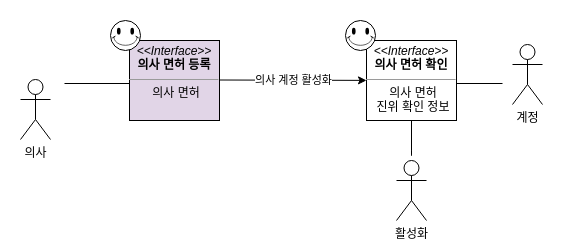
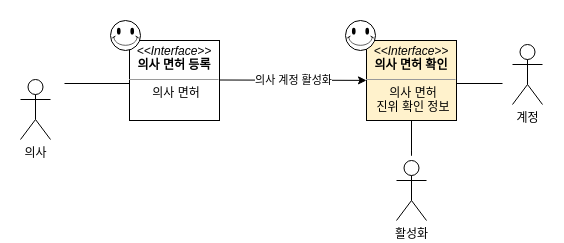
(175, 81) -> (175, 81)
(412, 81) -> (412, 81)
